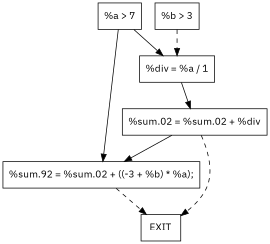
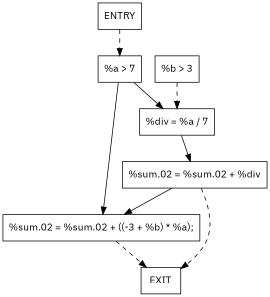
none -> (120, 16)
(177, 69) -> (177, 122)
(101, 175) -> (101, 228)
